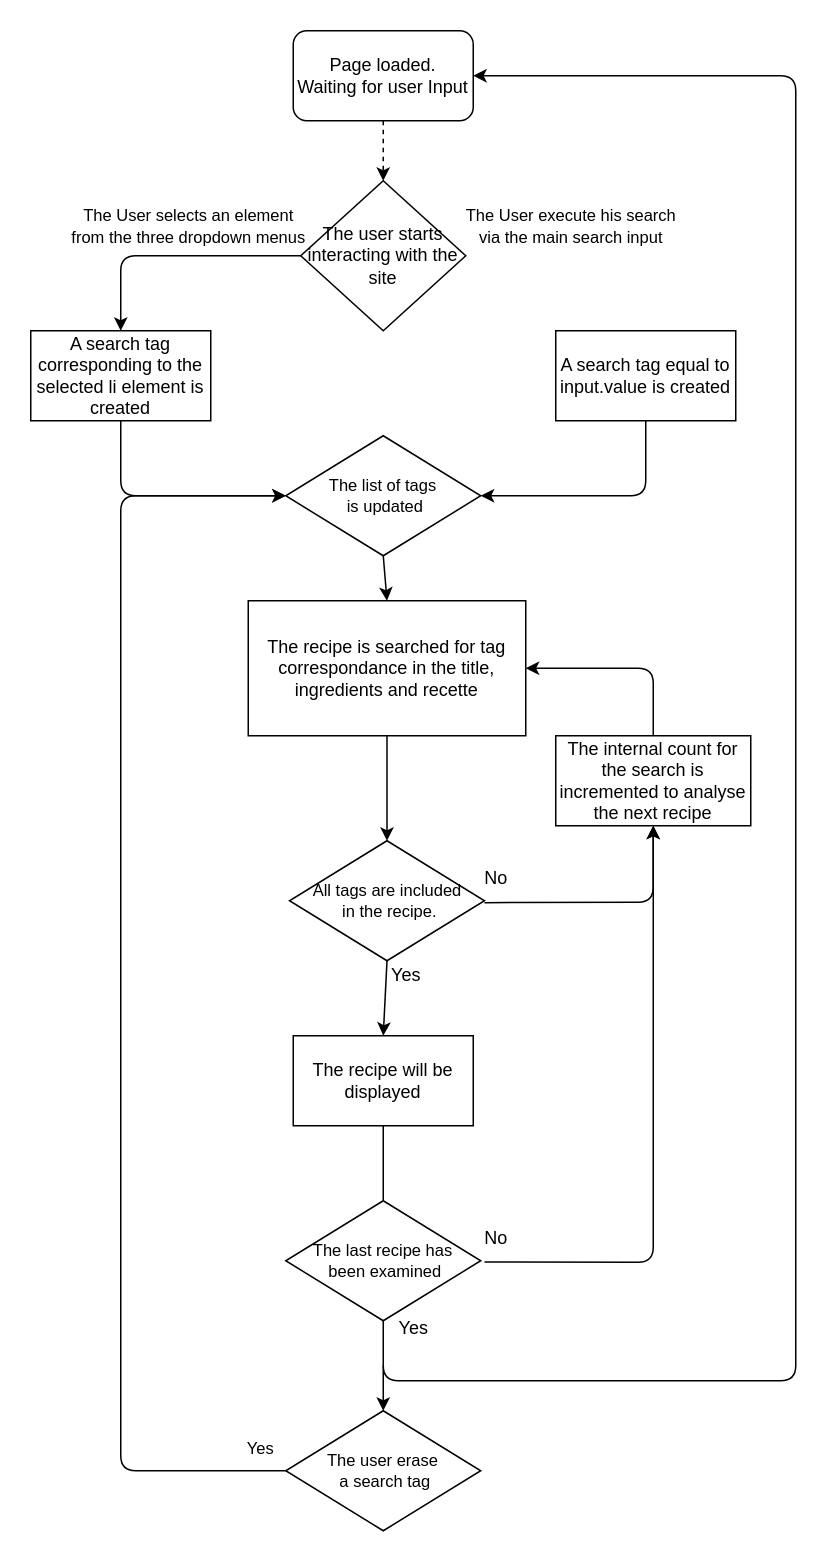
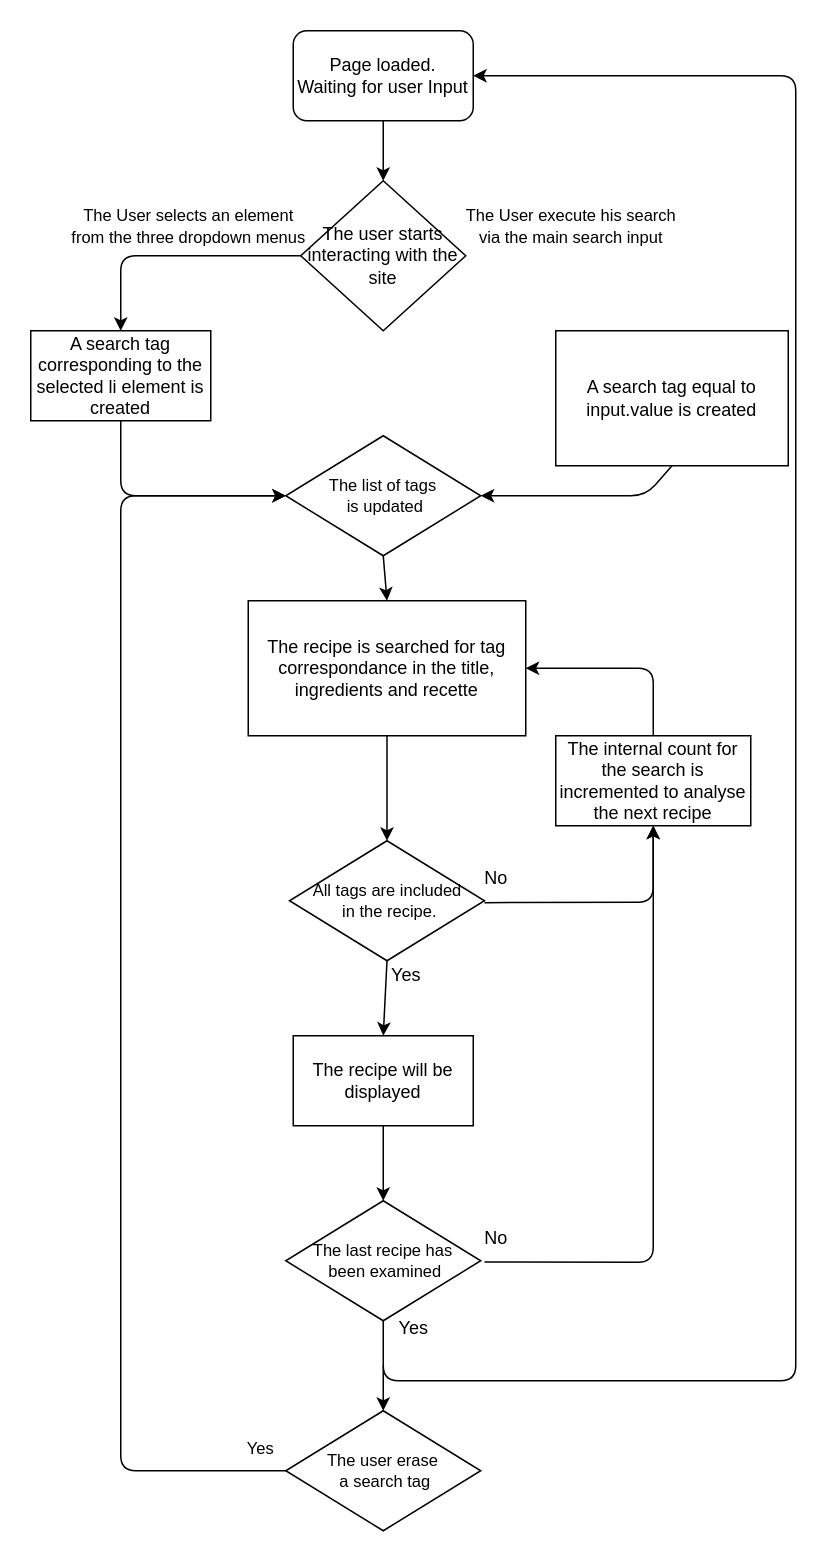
(383, 145) -> (383, 145)
(646, 376) -> (672, 398)
(383, 1193) -> (383, 1189)
